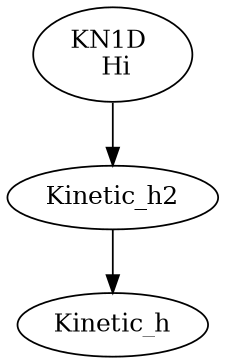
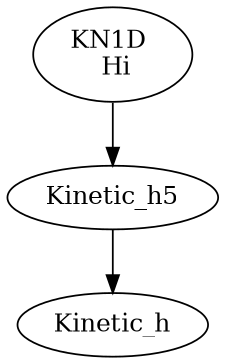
(113, 198) -> (113, 198)
